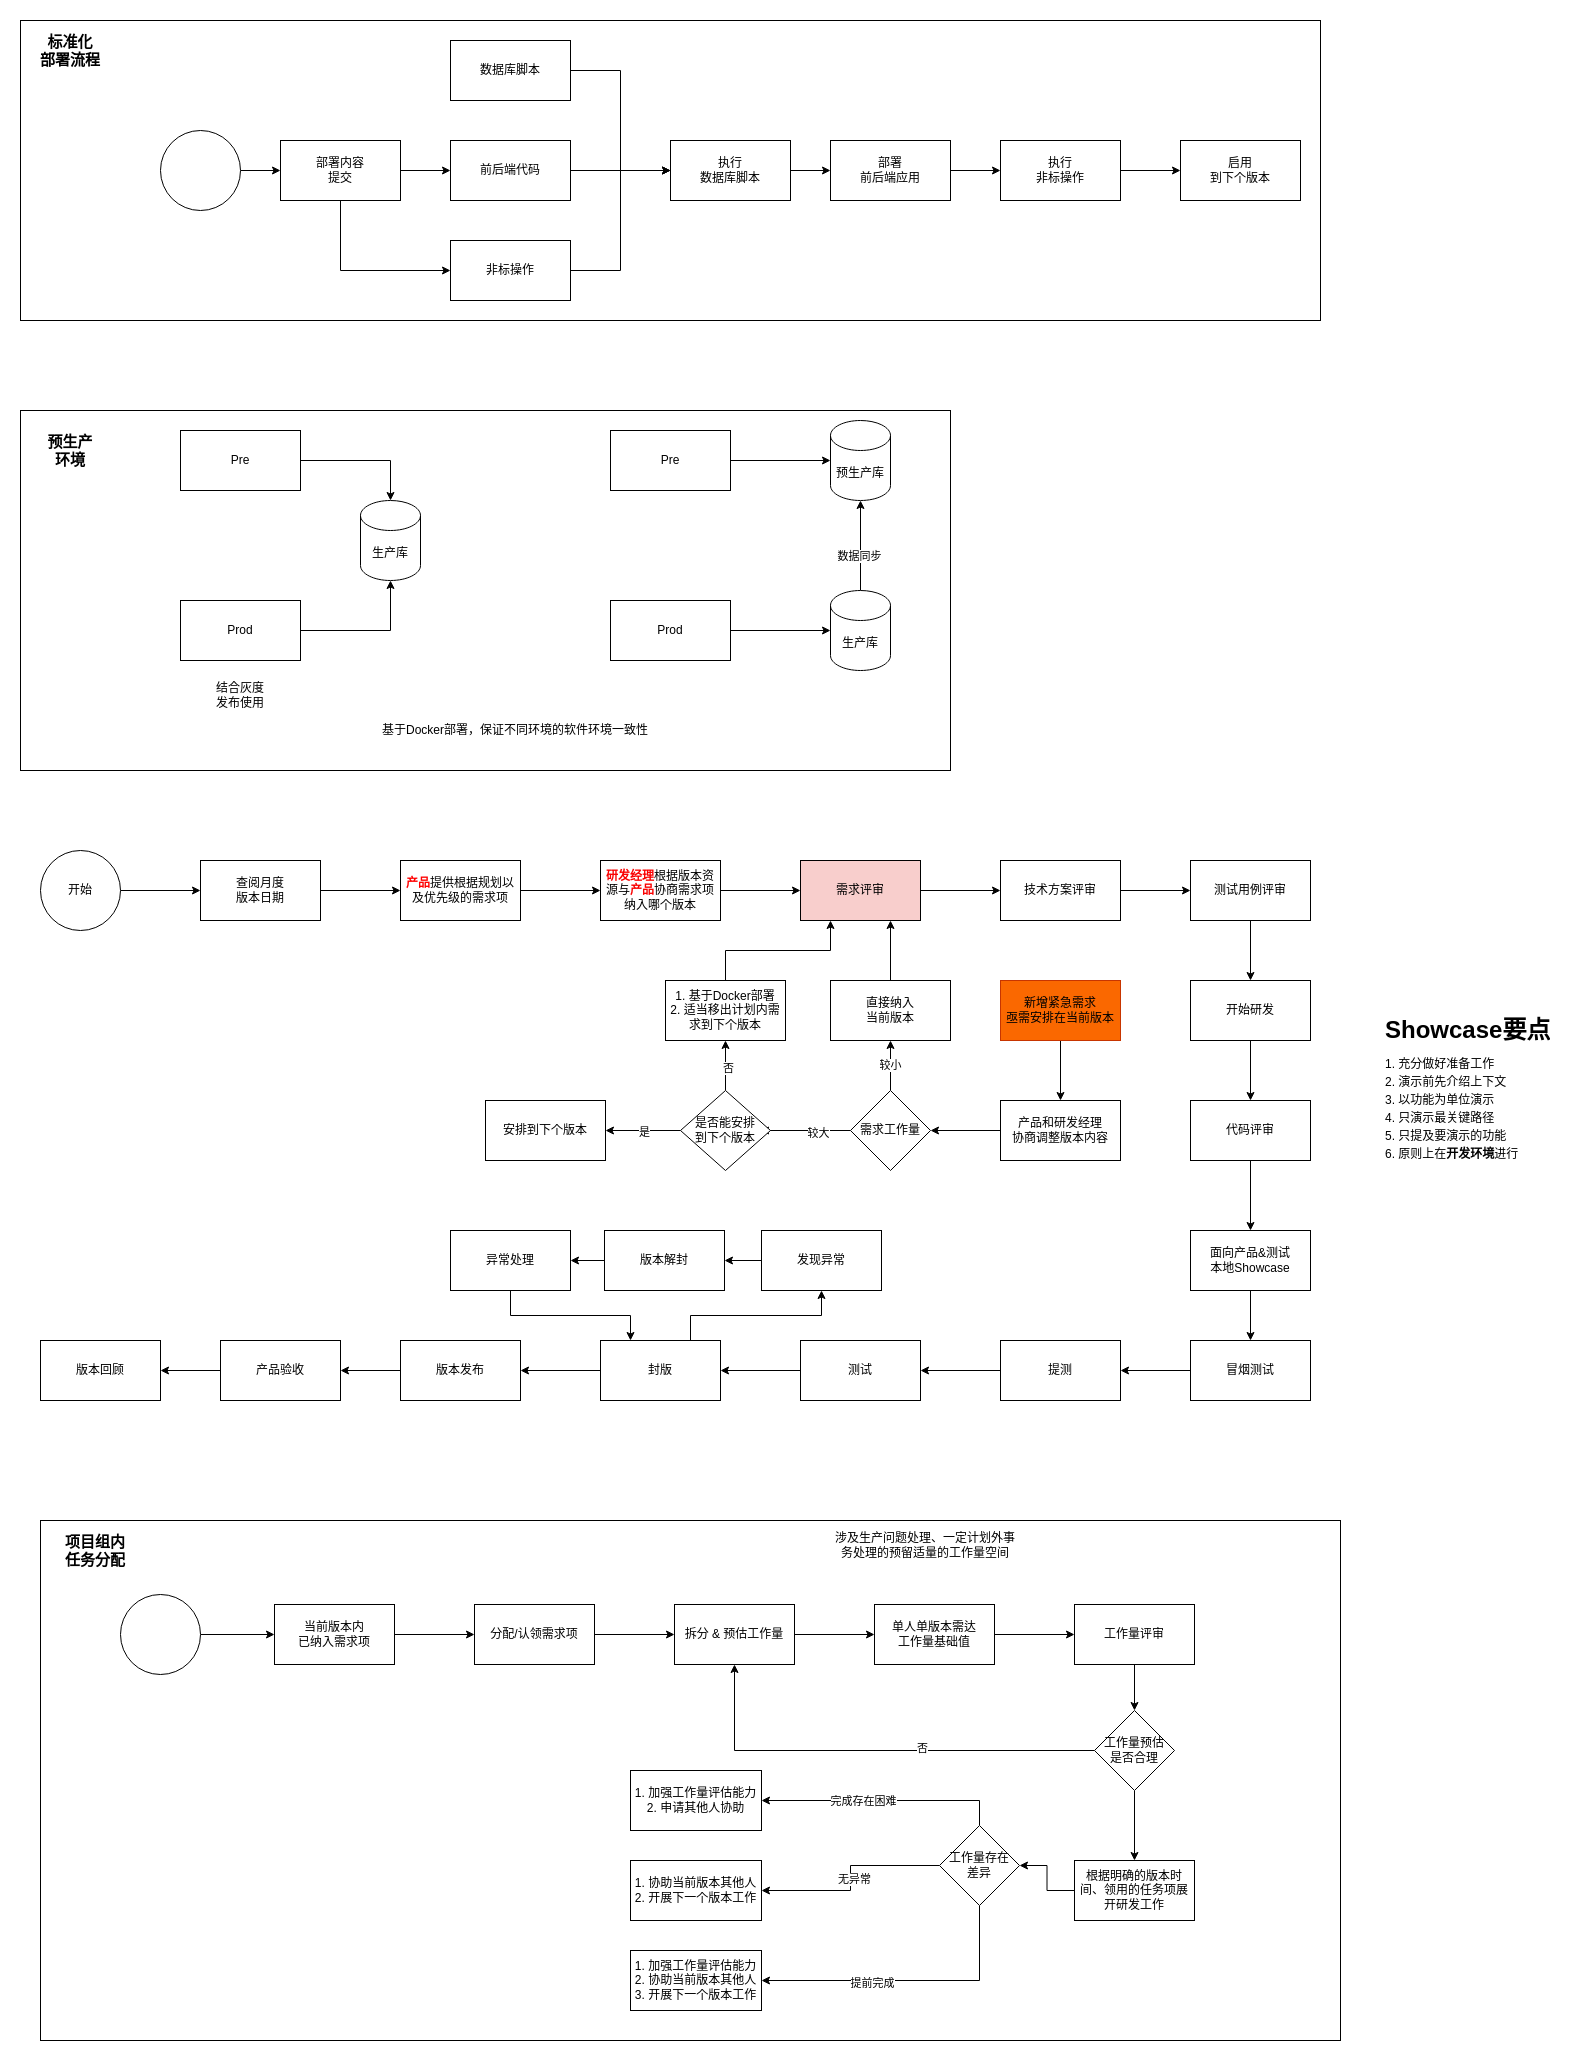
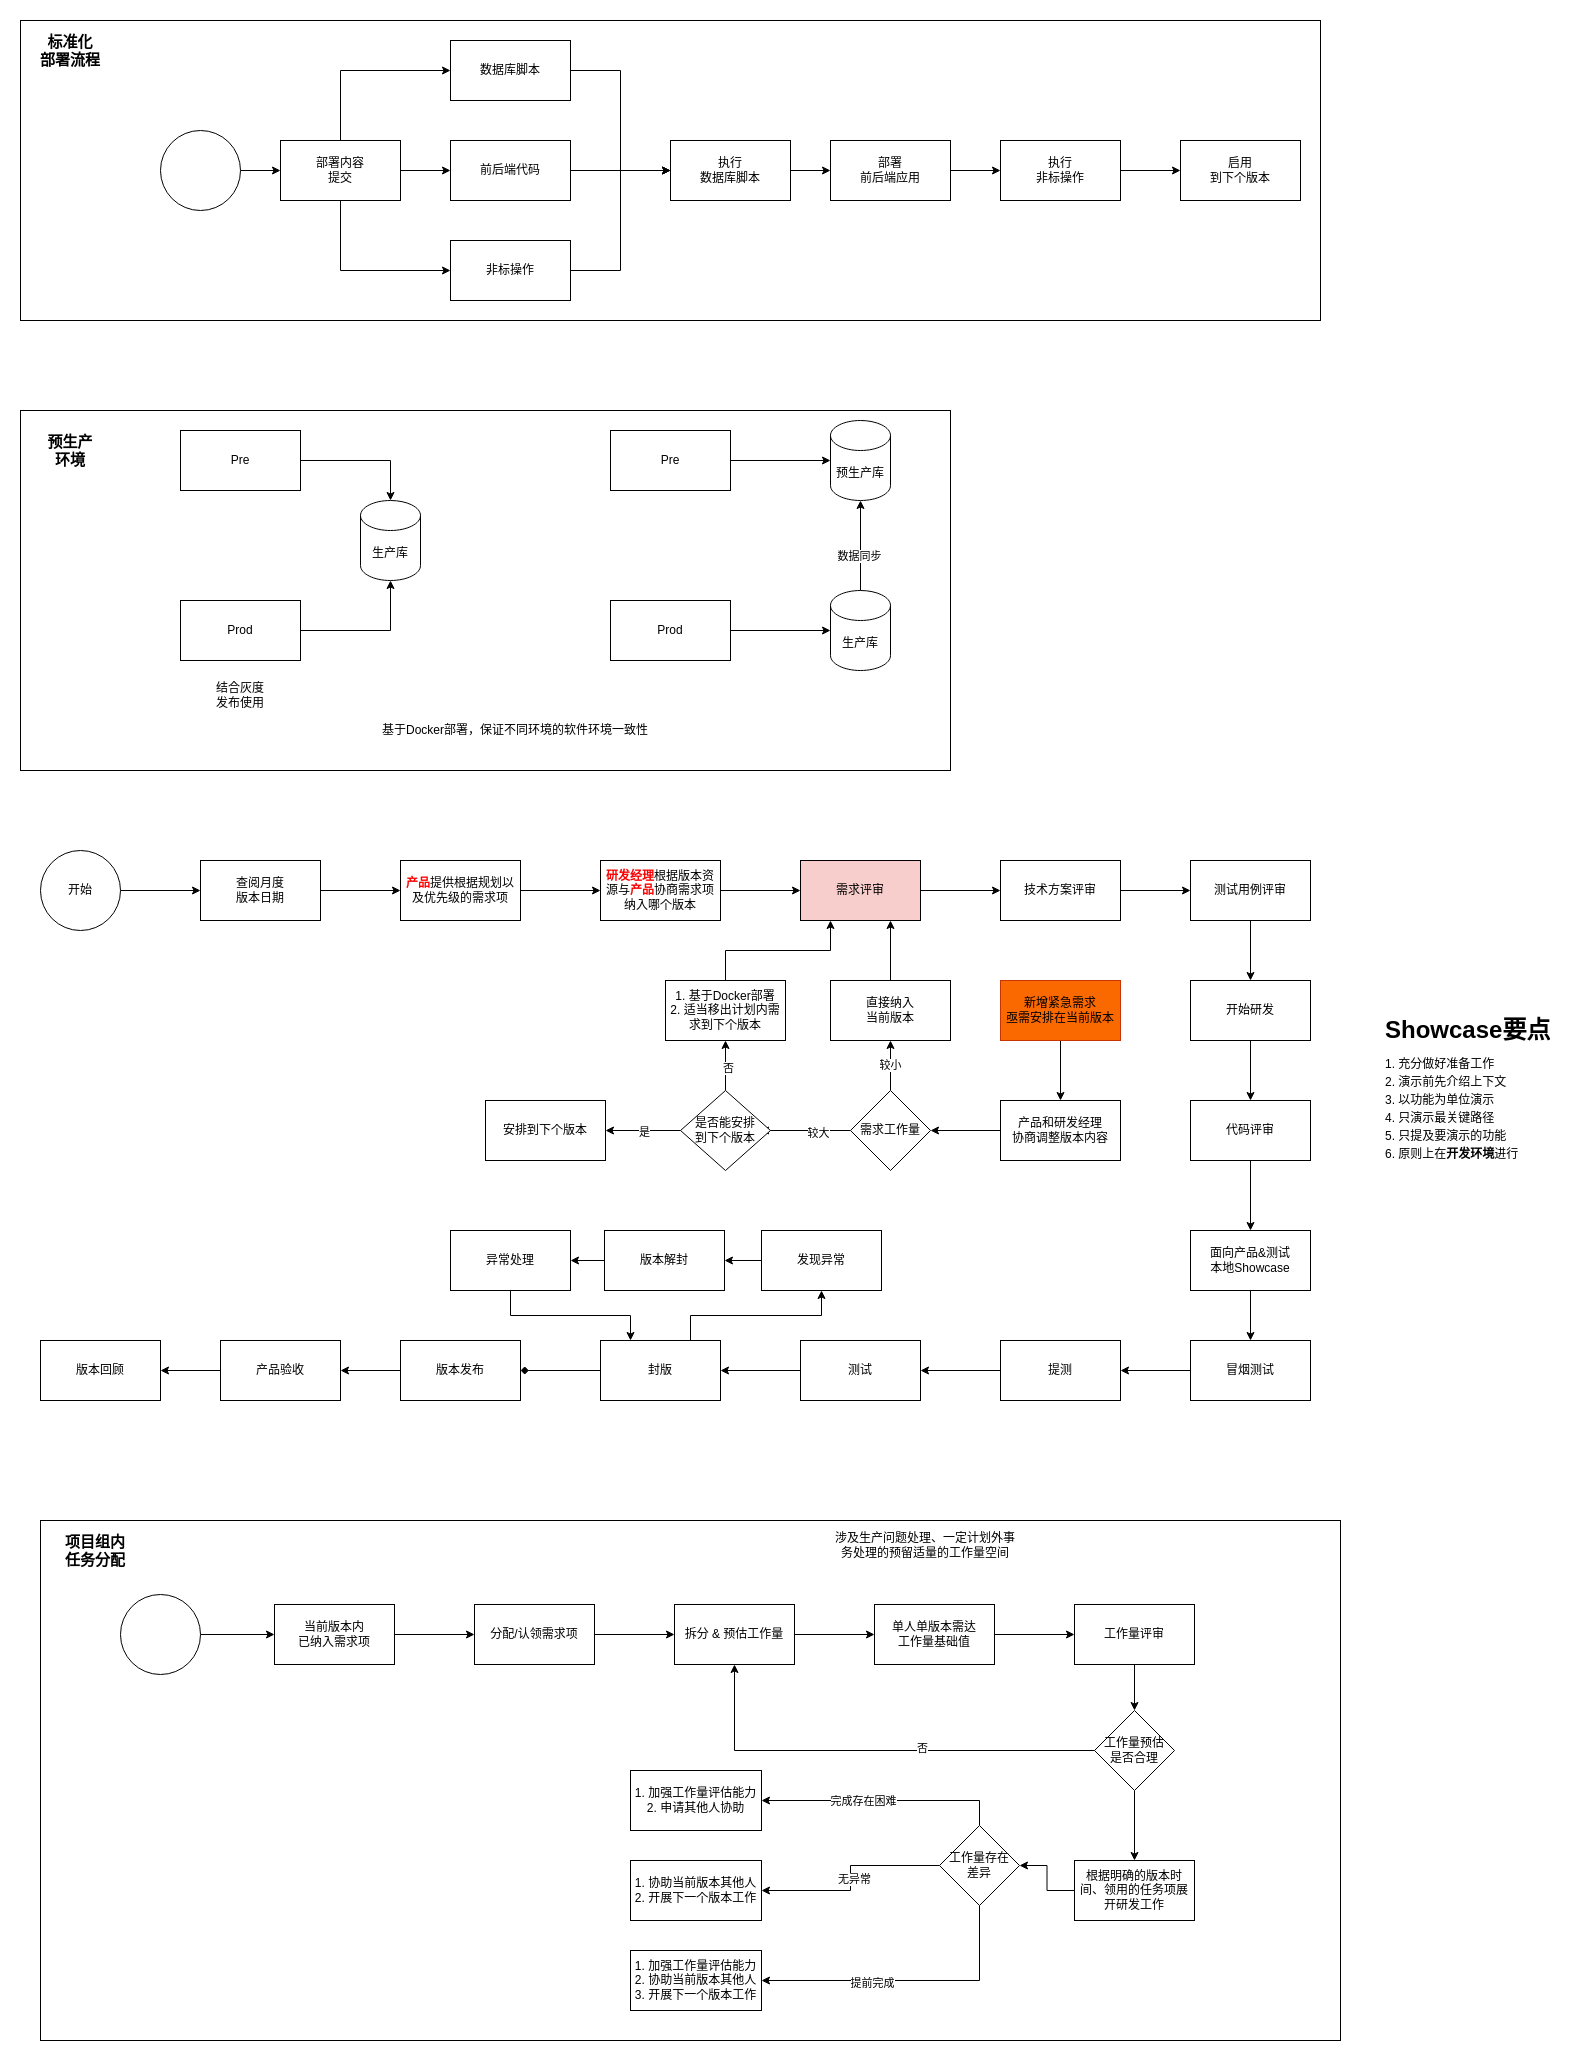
none -> (357, 71)
(528, 1371) -> (529, 1371)
